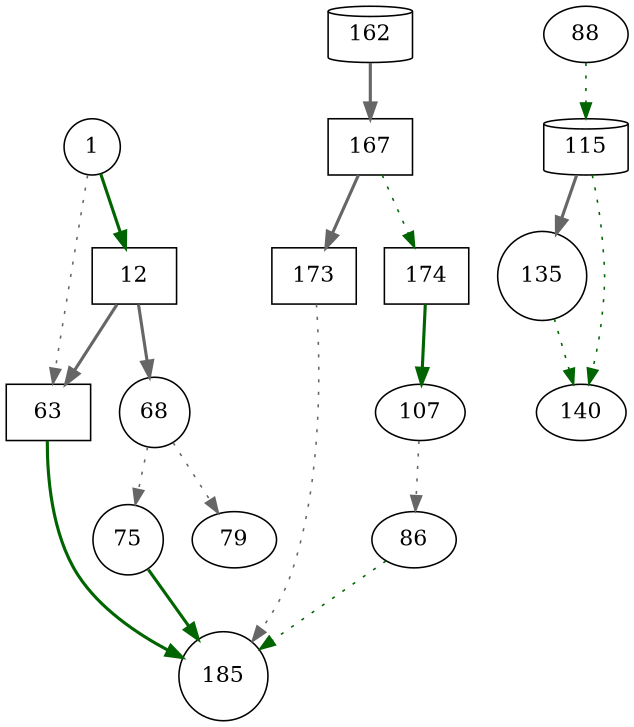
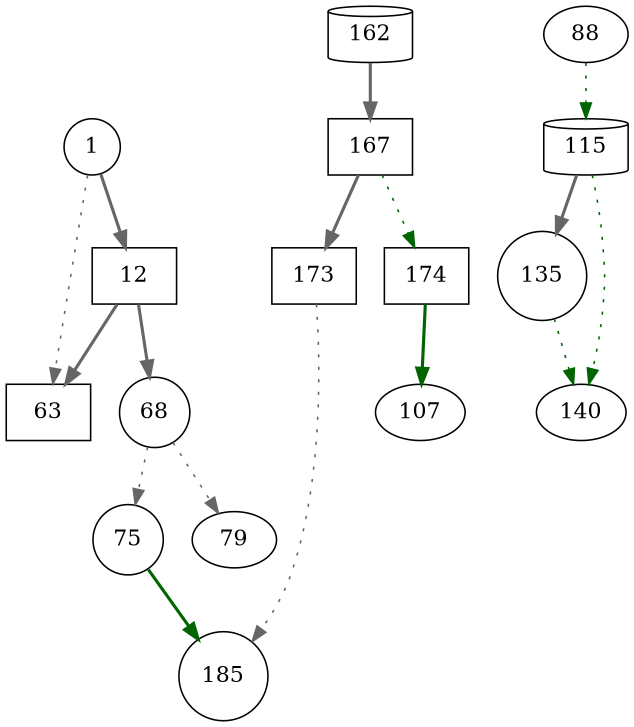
(110, 203) -> (110, 203)
(414, 540) -> none
(73, 566) -> none
